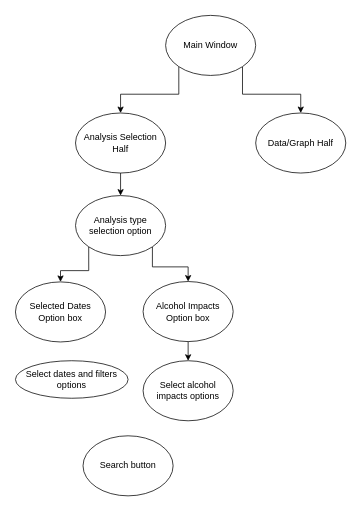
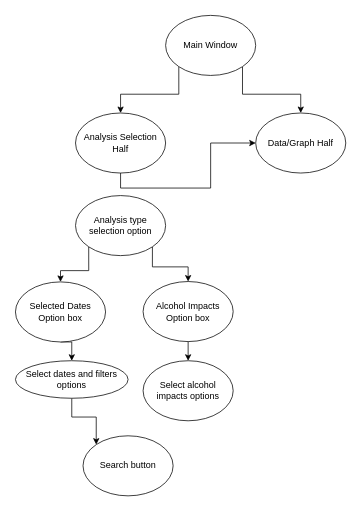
(120, 189) -> (210, 166)
none -> (72, 347)
none -> (96, 426)
